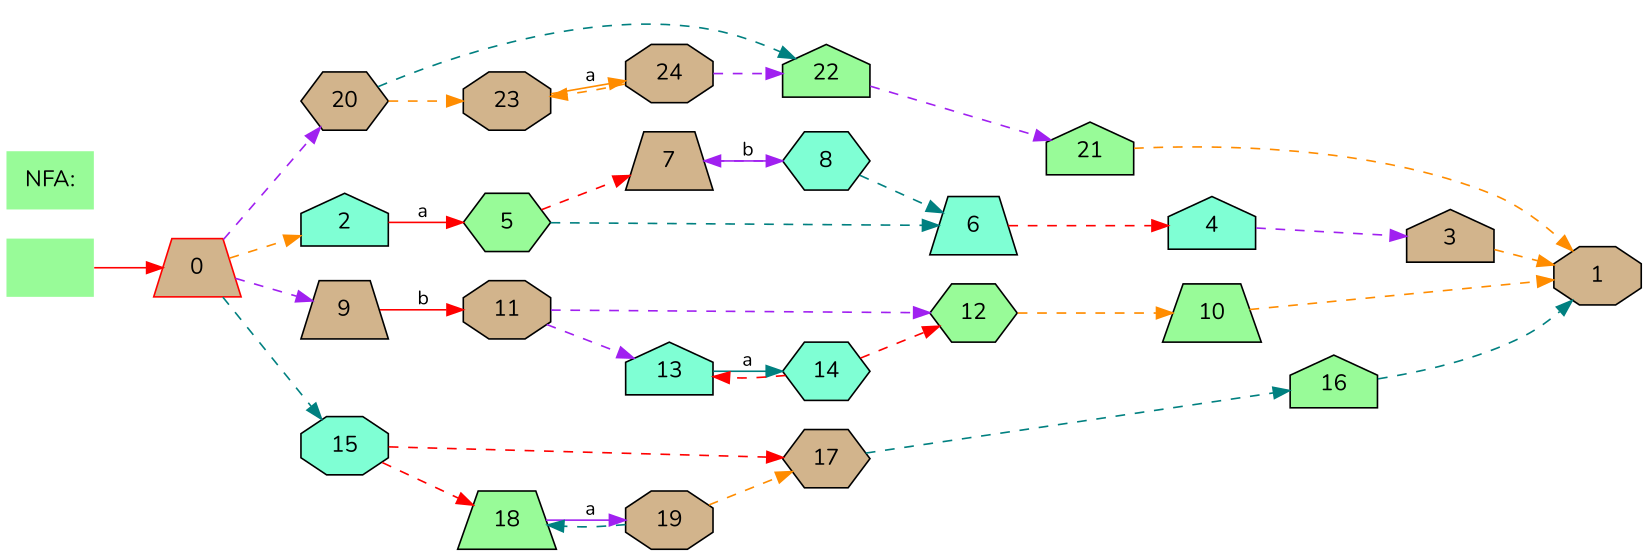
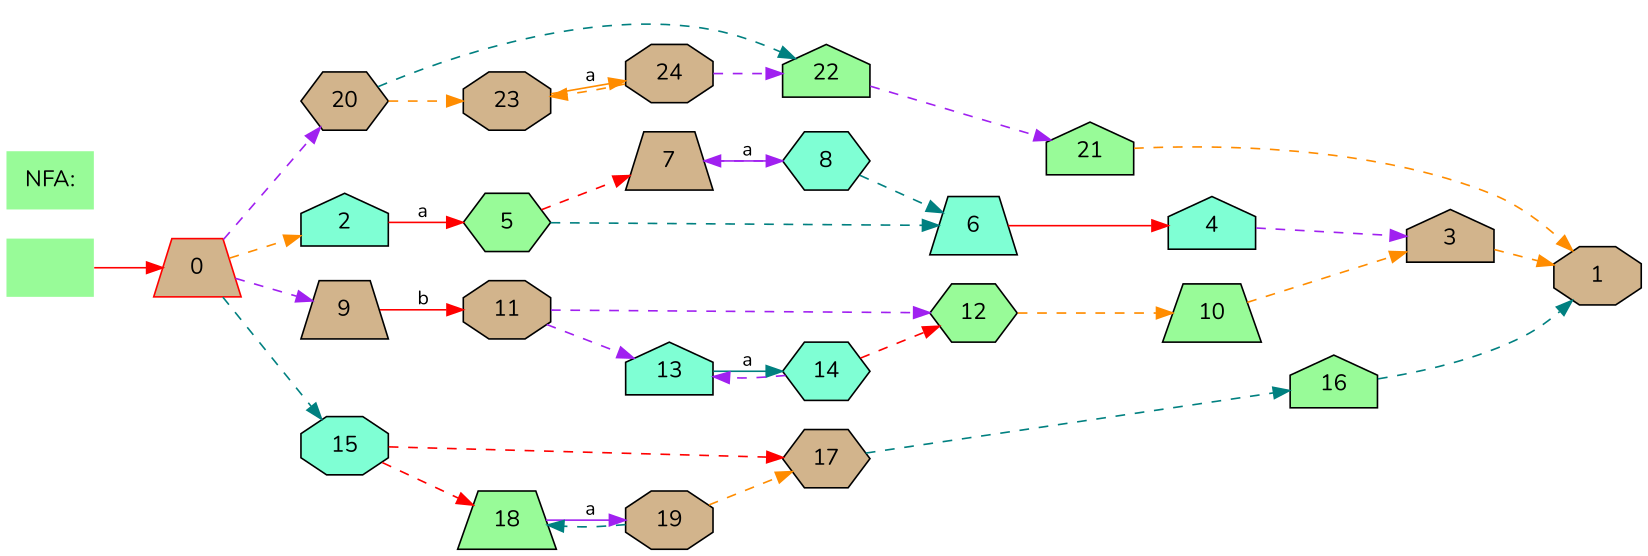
(748, 150) -> (748, 150)
(1080, 226) -> (1080, 226)
(1393, 296) -> (1319, 280)
(758, 378) -> (758, 378)
